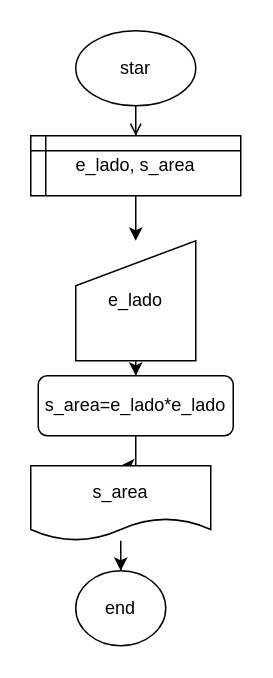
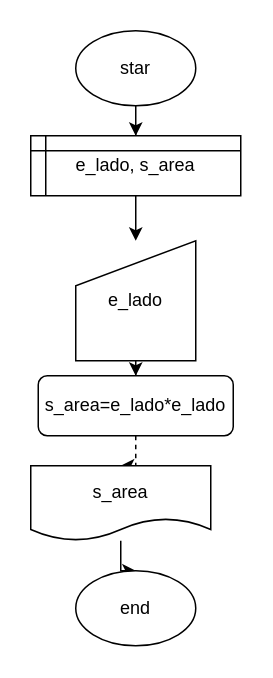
(136, 126) -> (136, 124)
(136, 451) -> (136, 451)
(121, 608) -> (136, 608)
